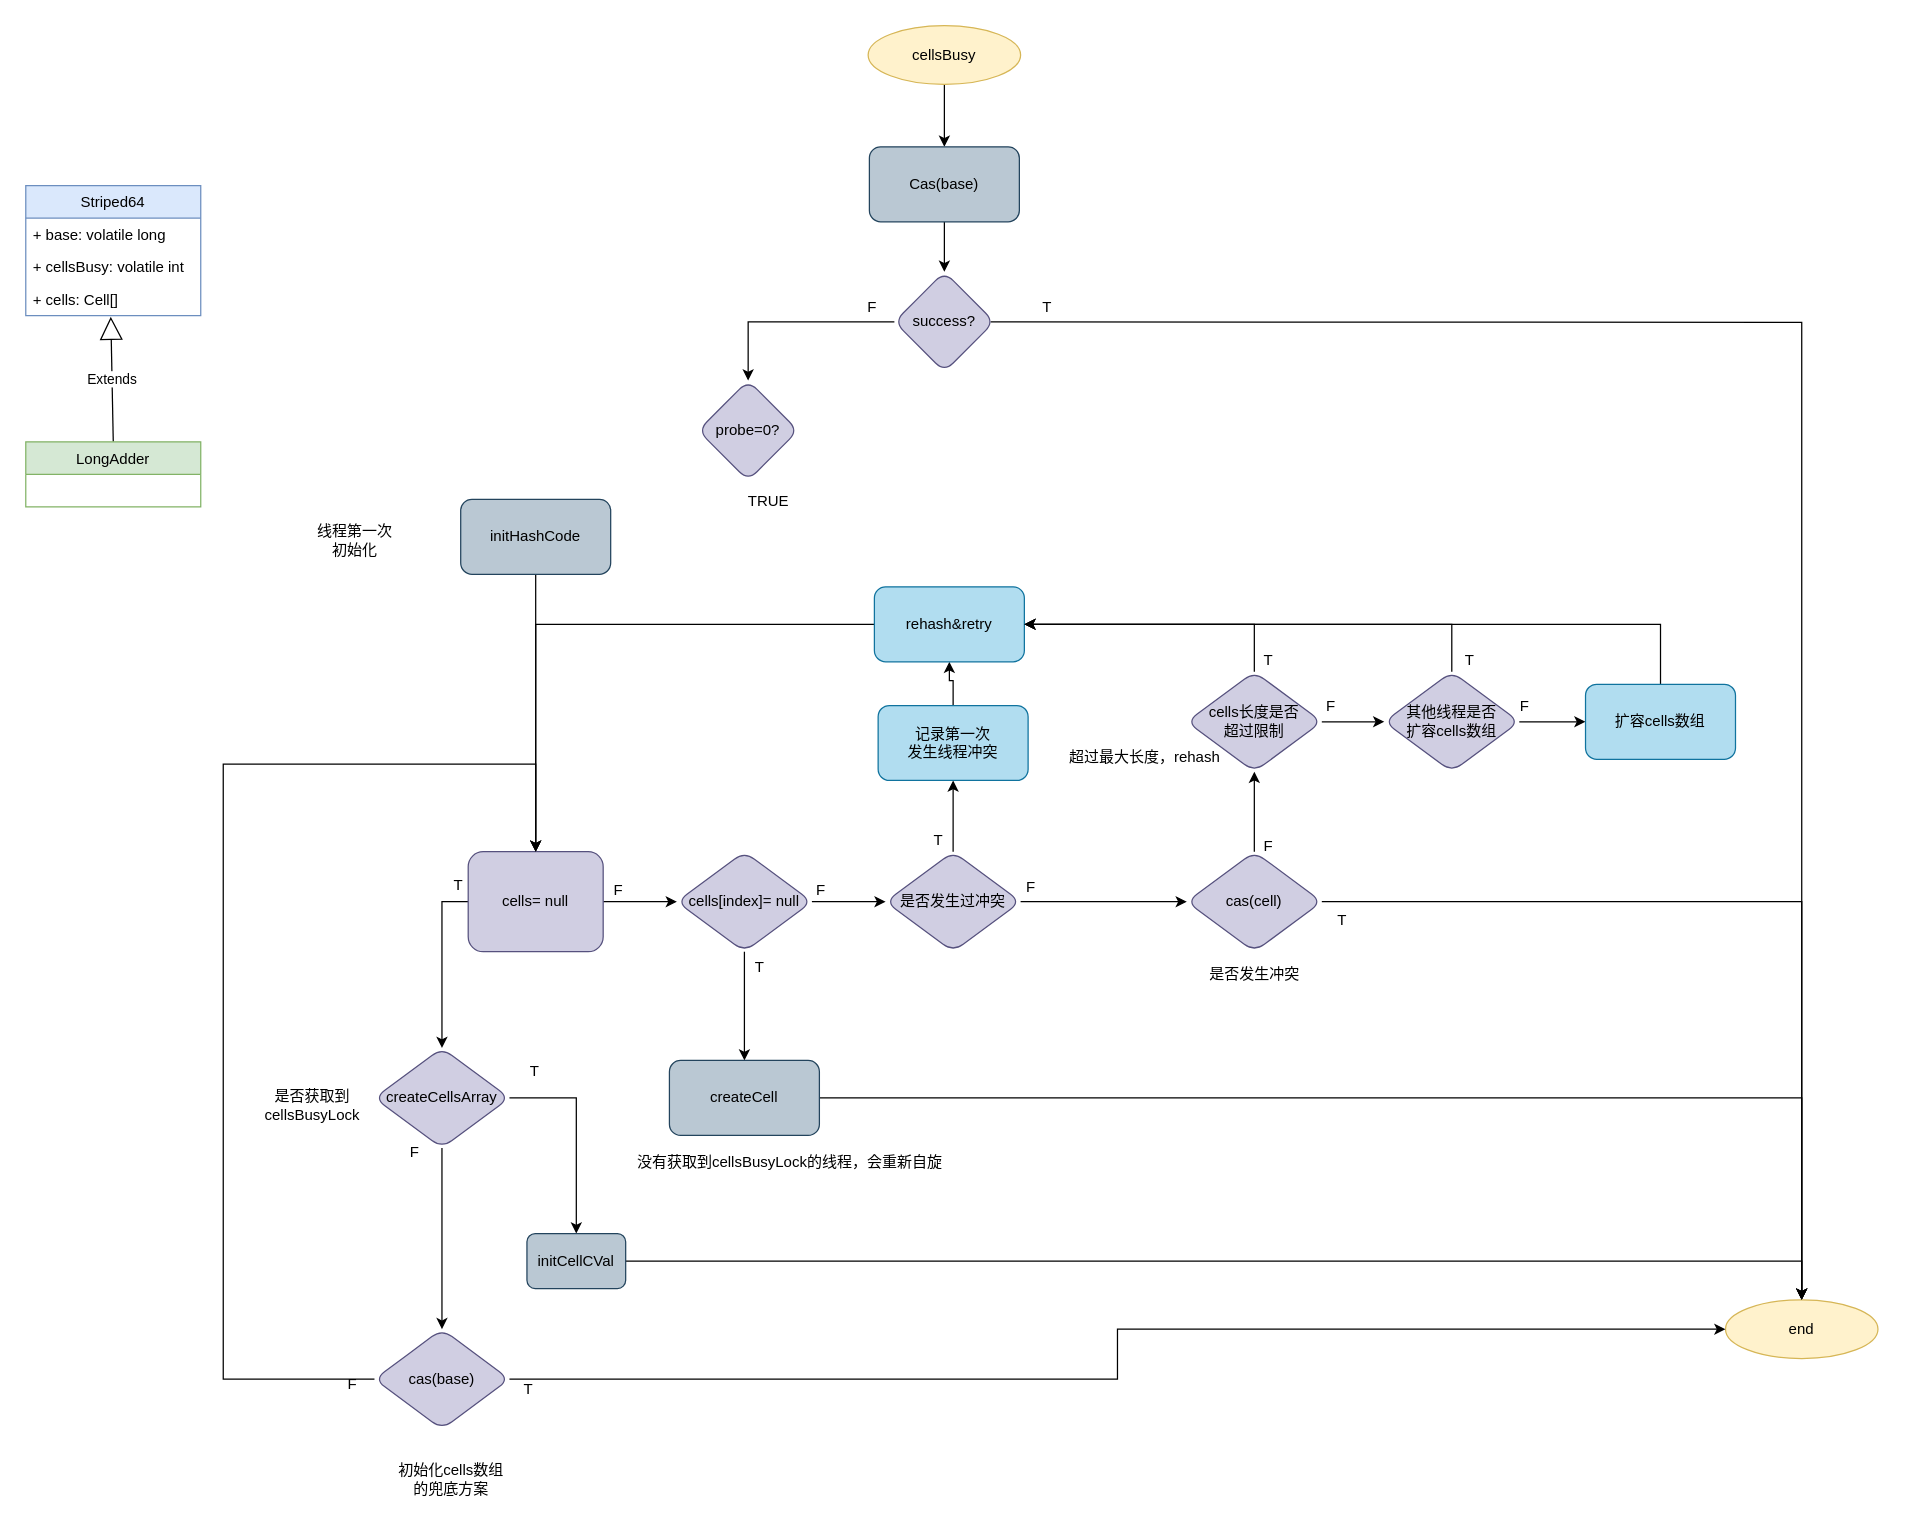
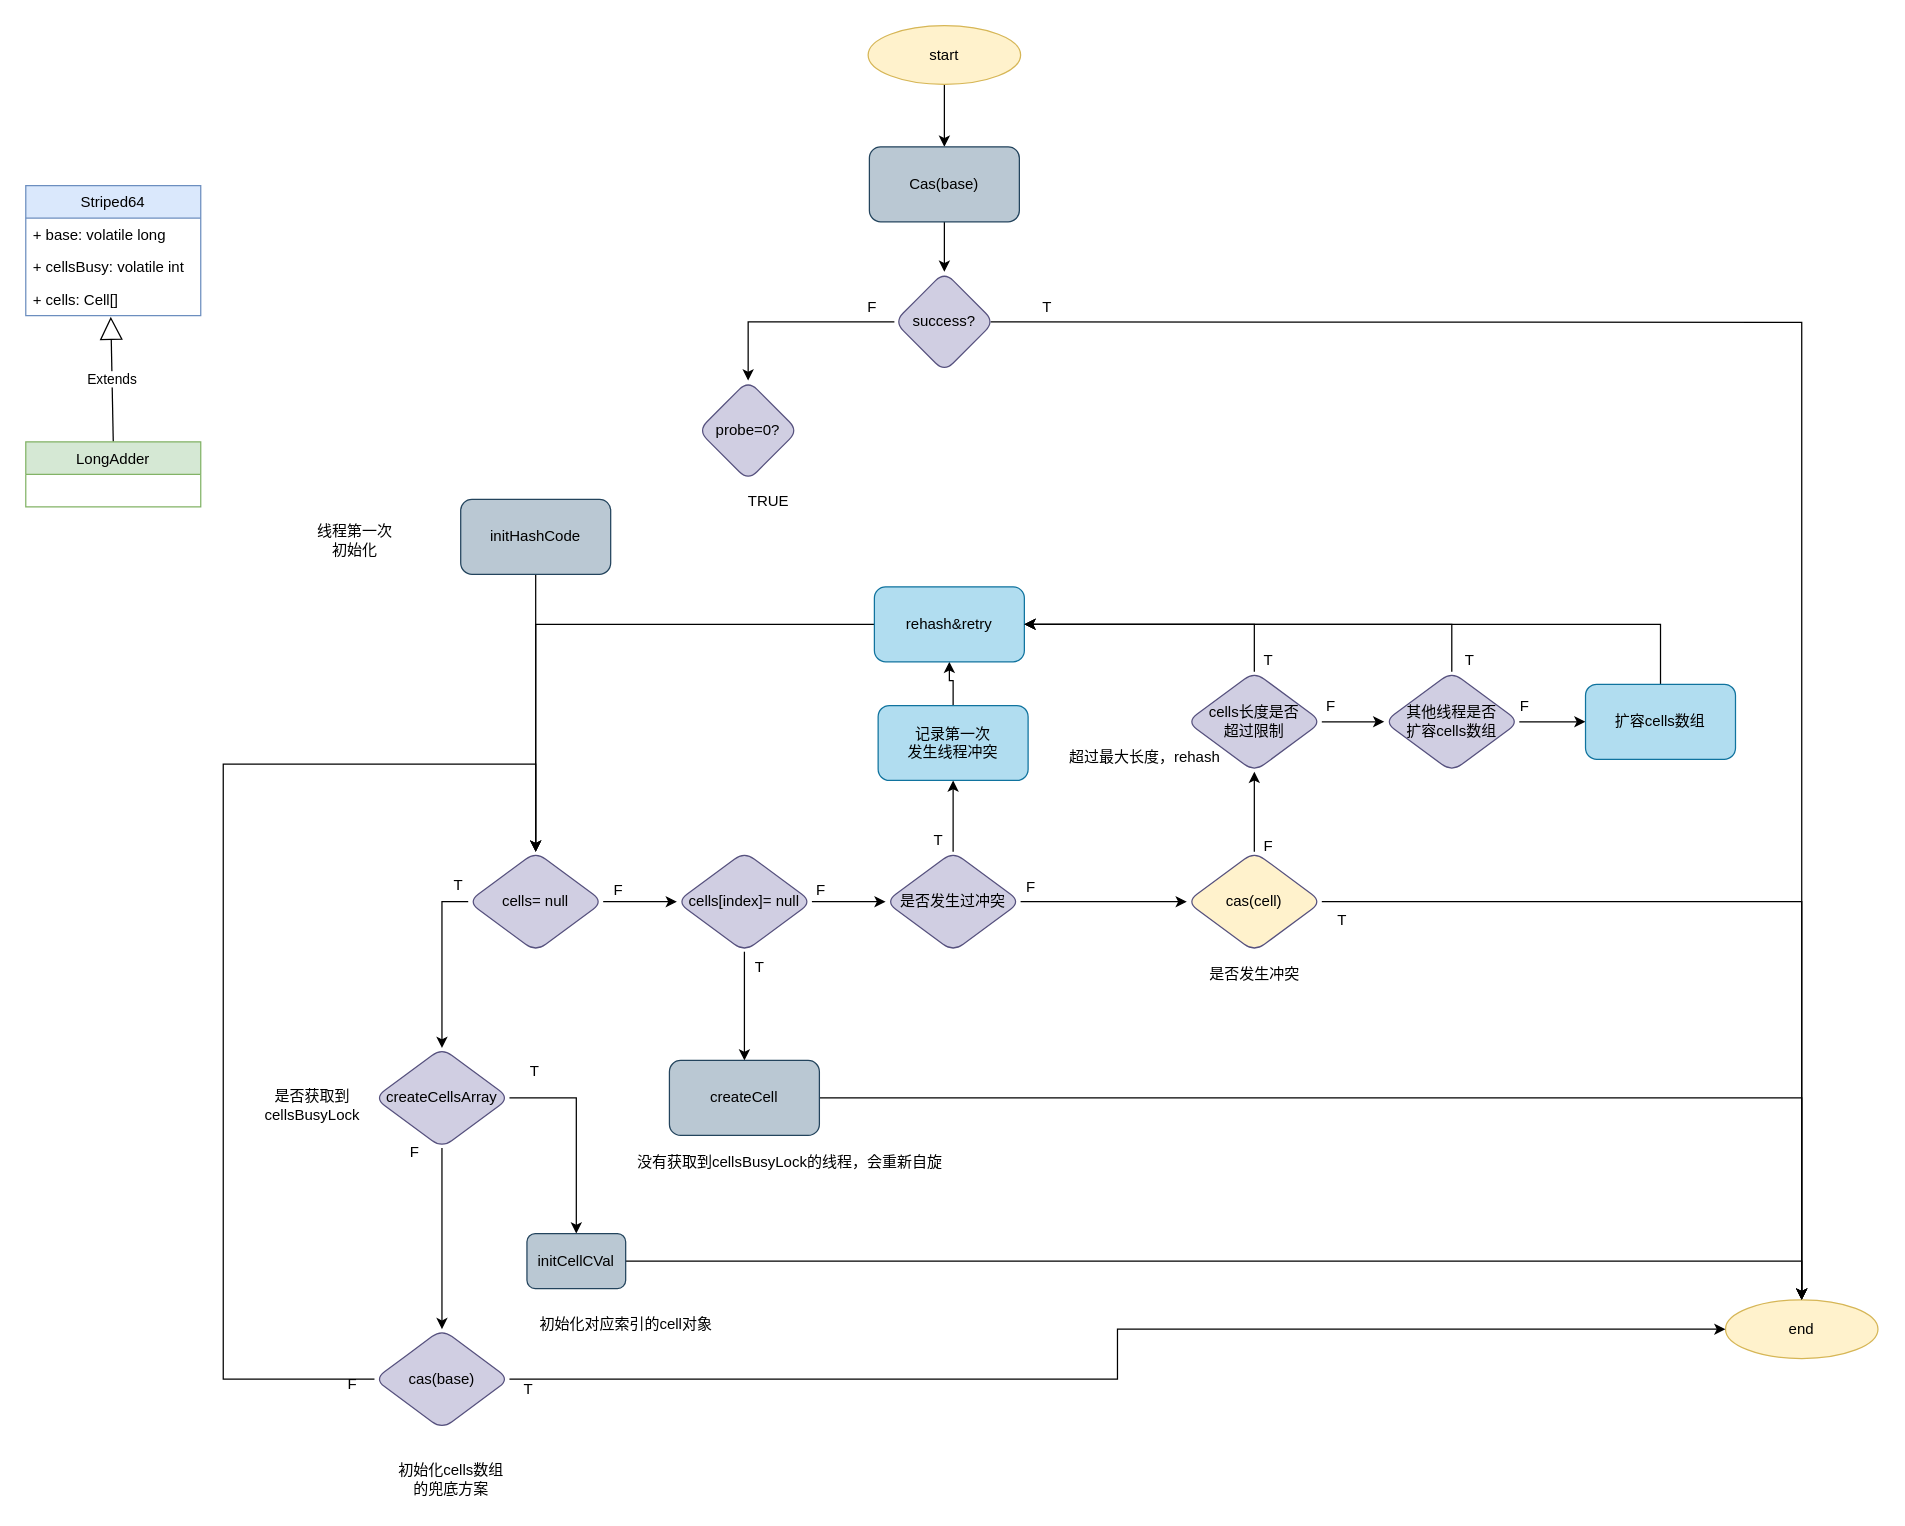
(944, 56) -> (944, 56)
(536, 902) -> (536, 902)
(1254, 902) -> (1254, 902)
none -> (626, 1324)
